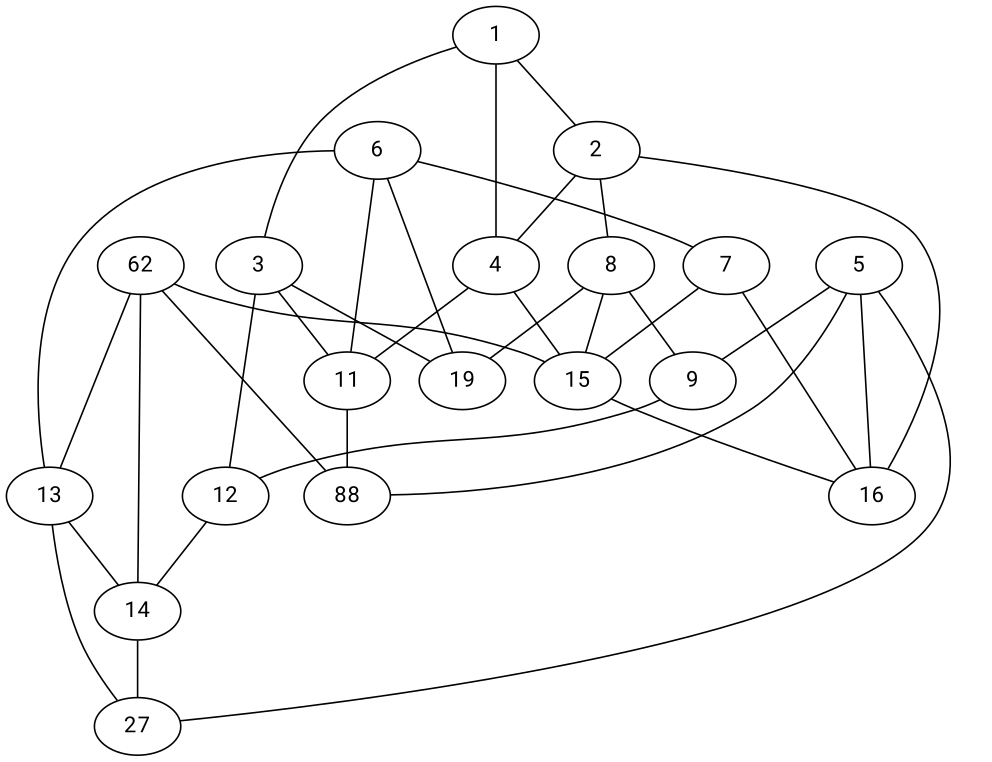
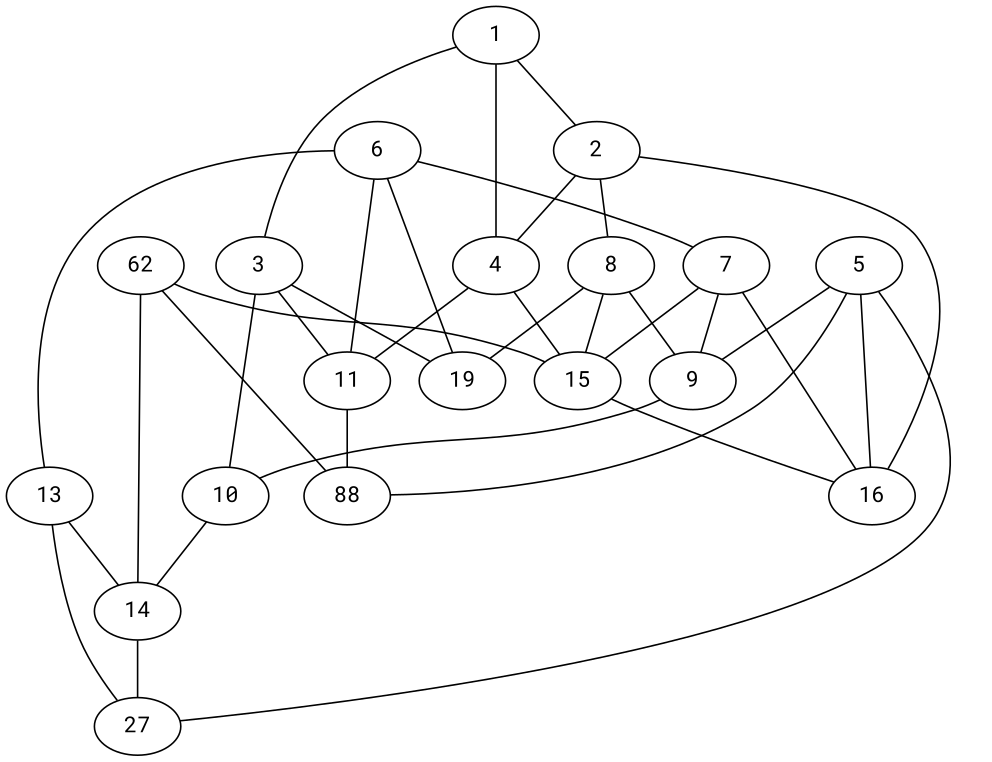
none -> (710, 323)
(95, 381) -> none
(226, 496) -> (226, 496)
